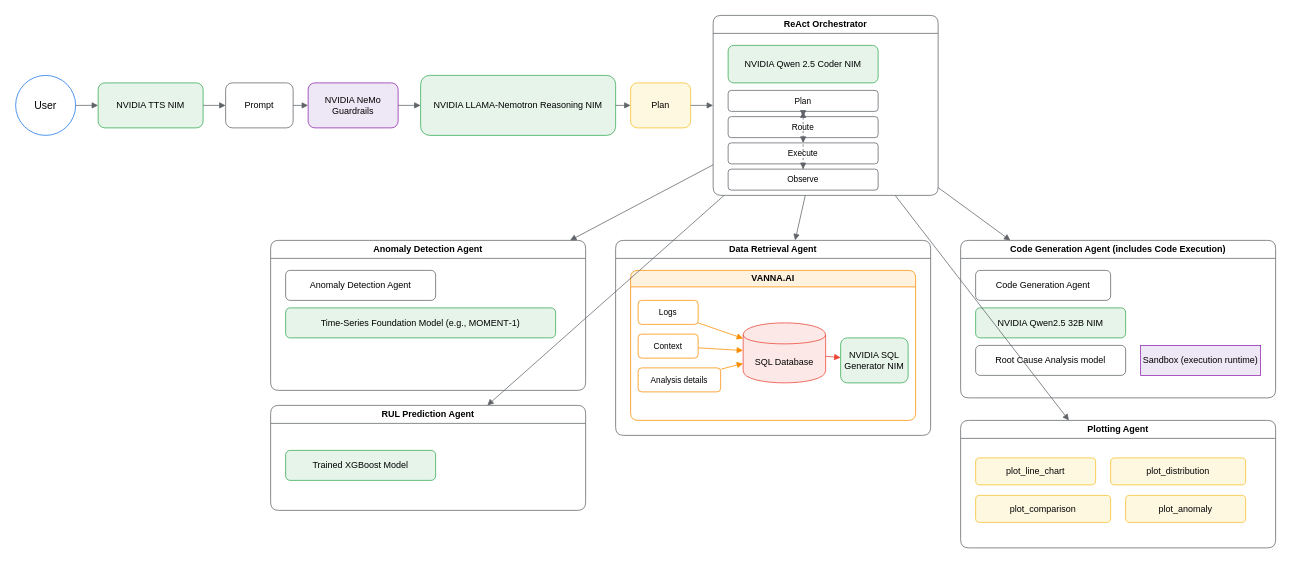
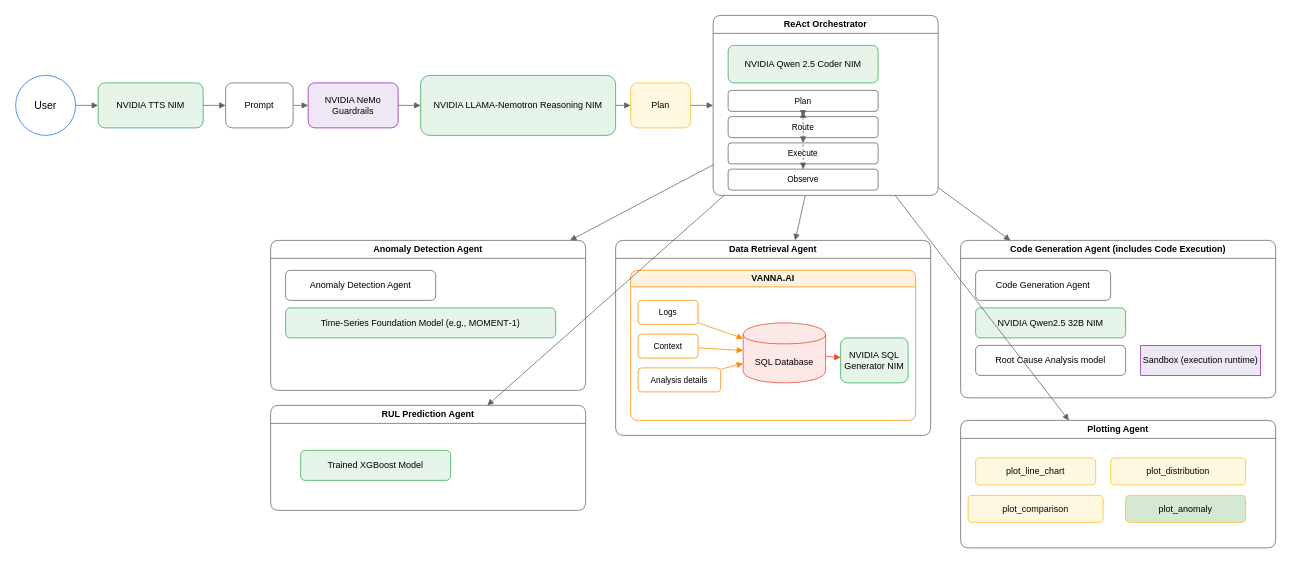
(360, 465) -> (375, 465)
(1043, 509) -> (1035, 509)
(1185, 509) -> (1185, 509)
